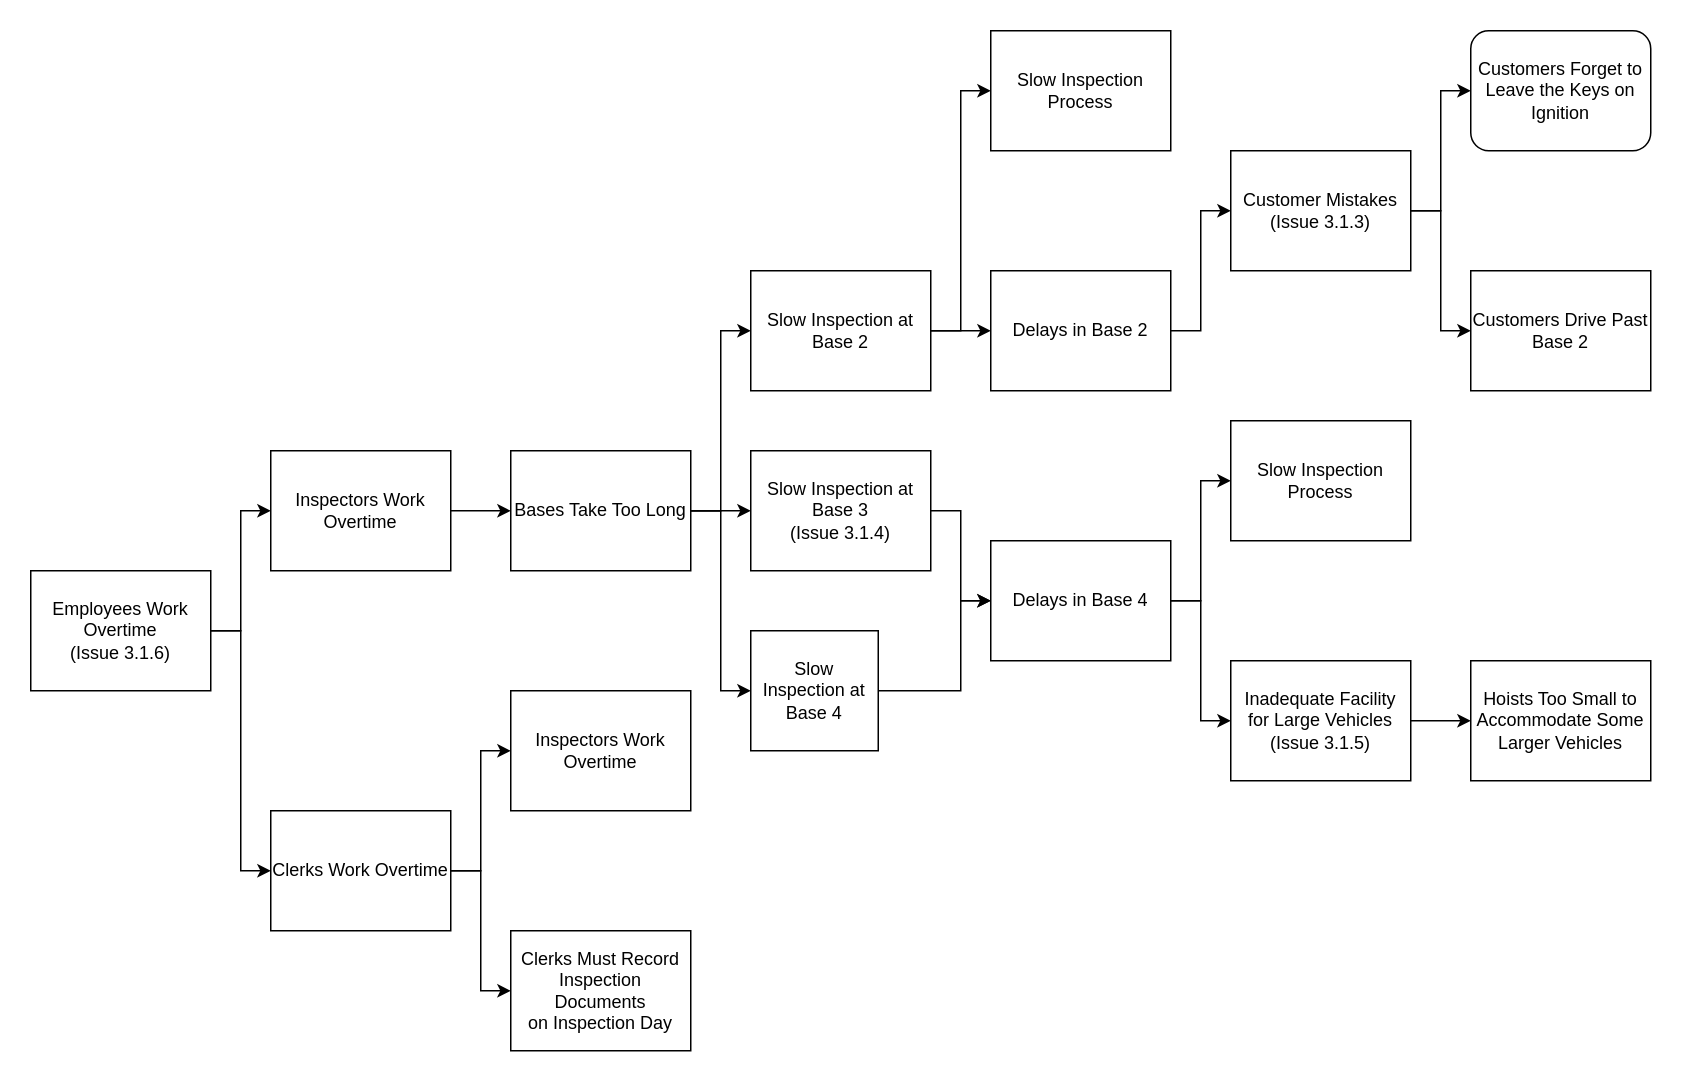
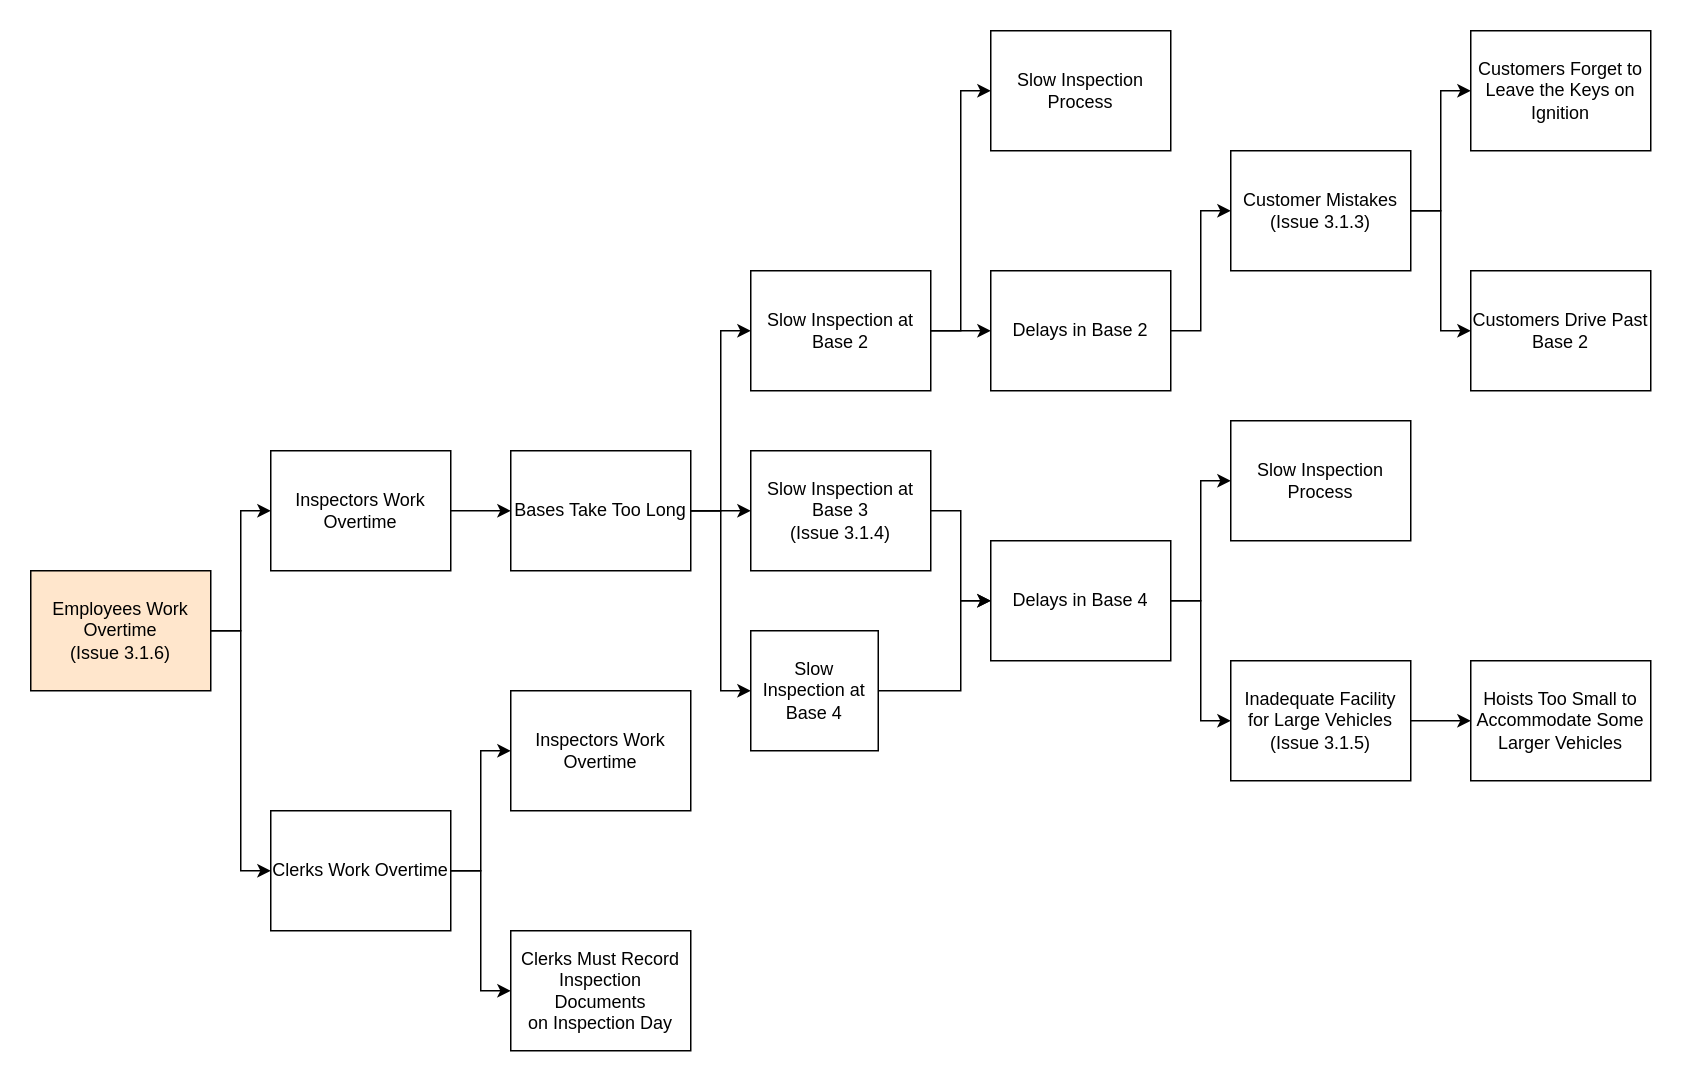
(1561, 91) -> (1561, 91)
(121, 631) -> (121, 631)
